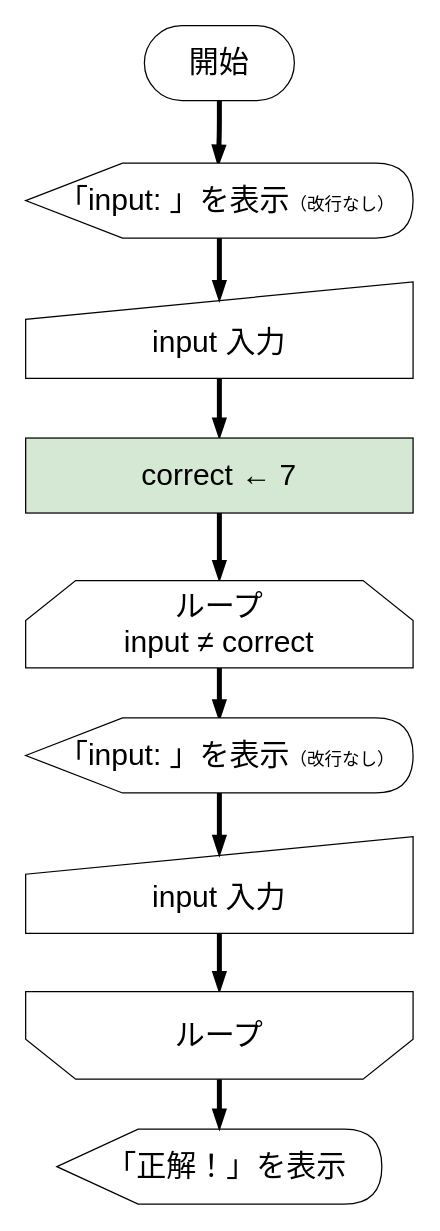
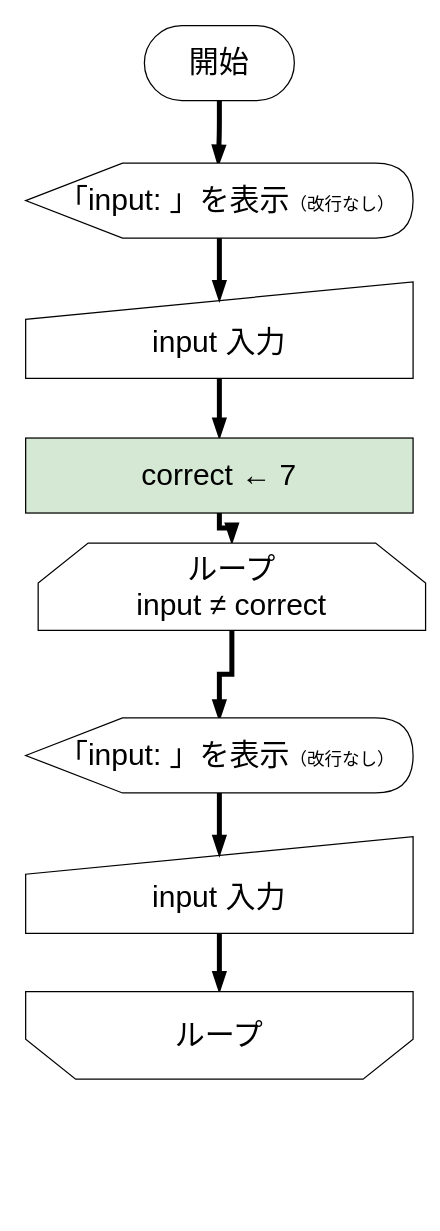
(219, 624) -> (232, 587)
(219, 1095) -> none
(219, 1167) -> none
